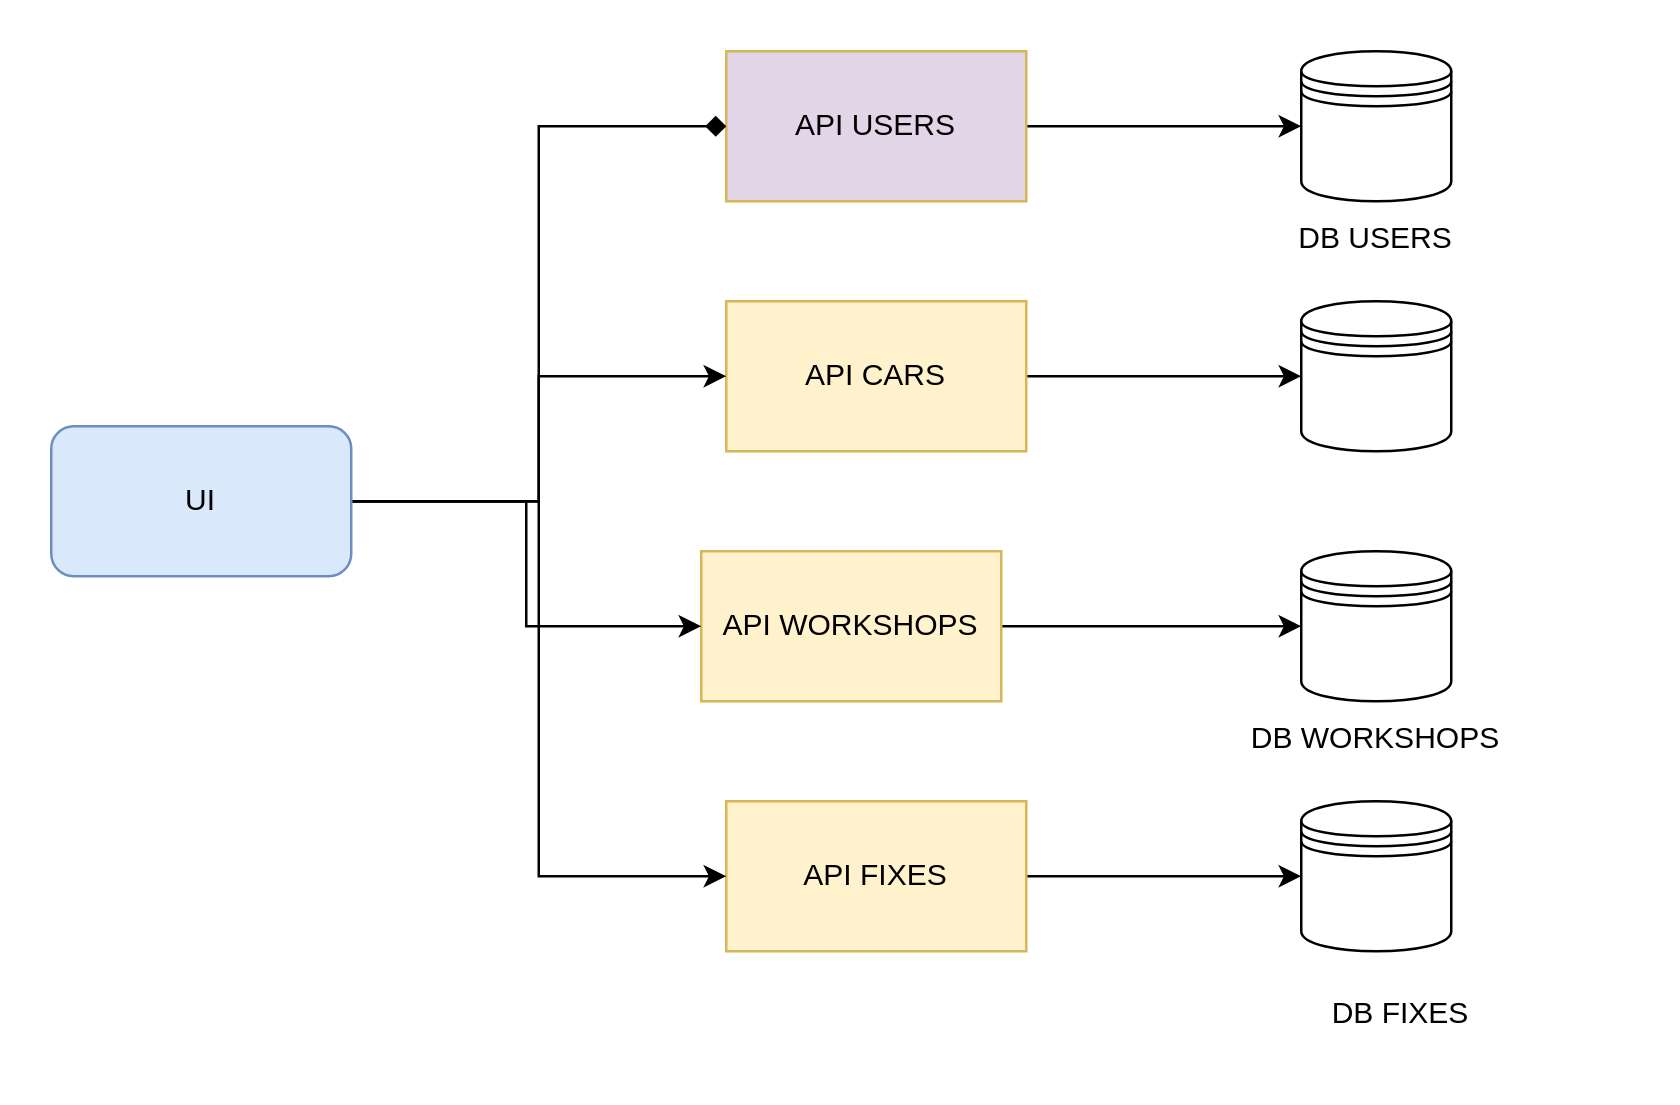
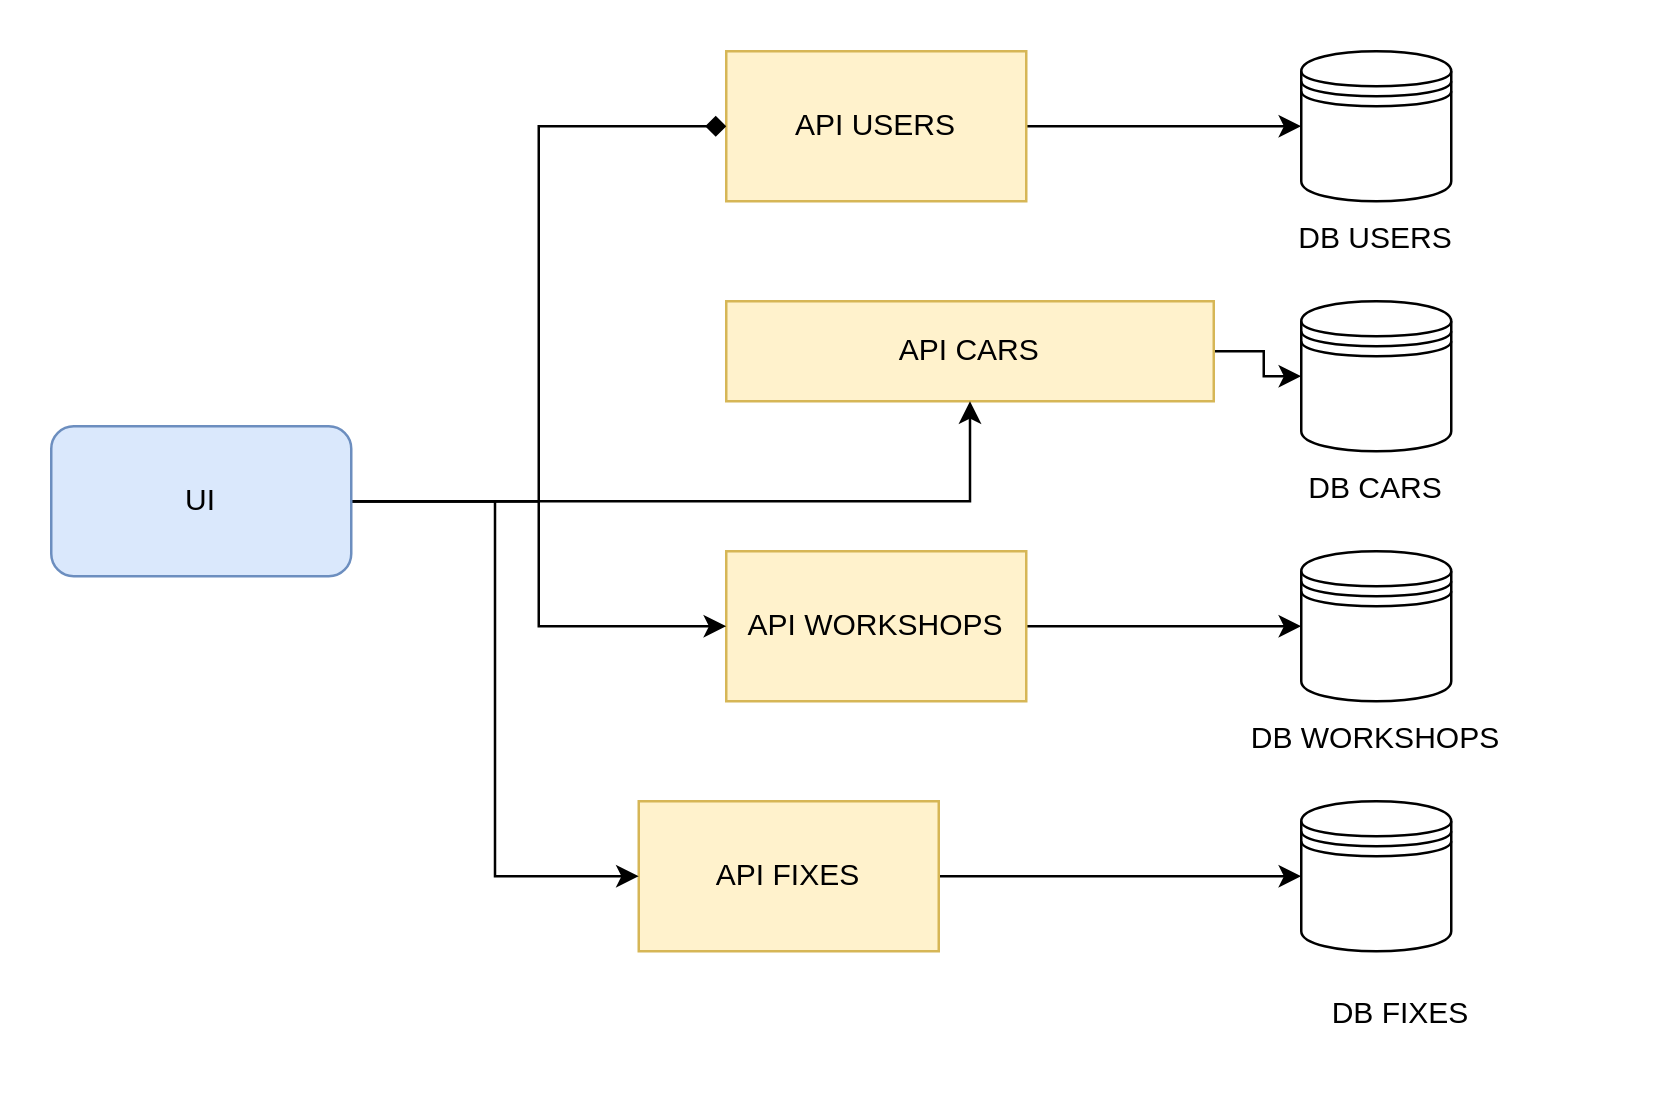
(876, 126) -> (876, 126)
(876, 376) -> (970, 351)
none -> (1376, 489)
(851, 626) -> (876, 626)
(876, 876) -> (789, 876)
